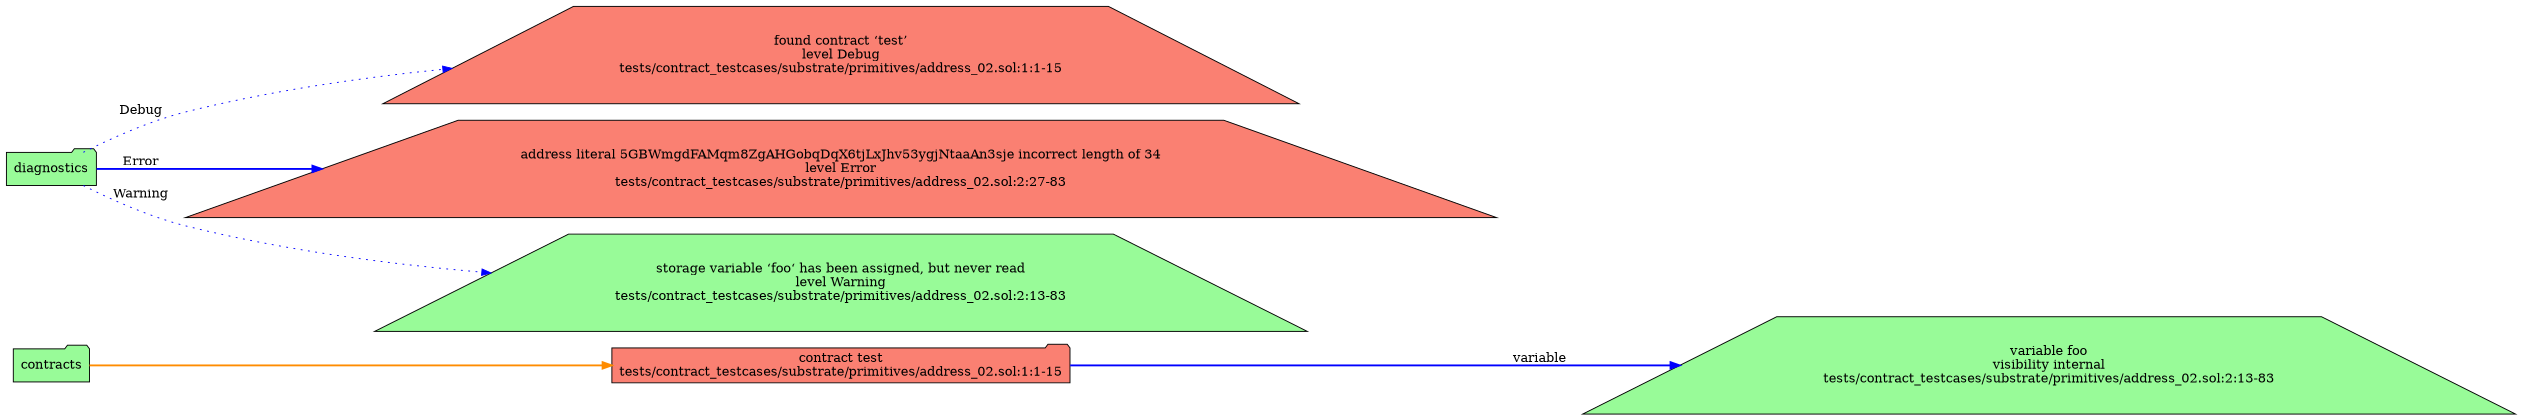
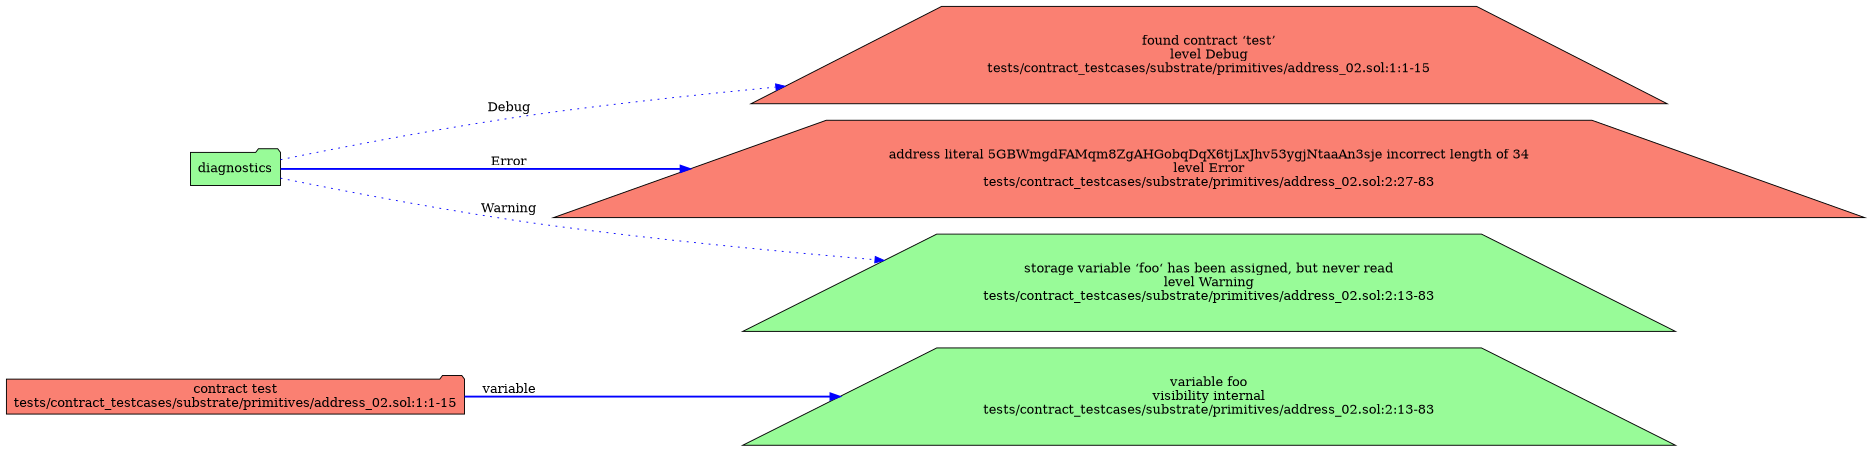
(51, 365) -> none
